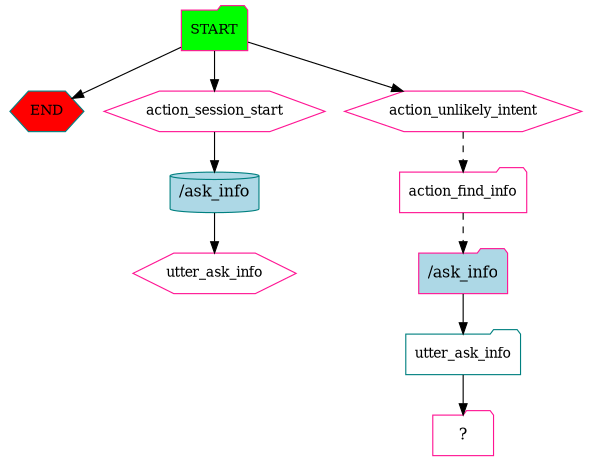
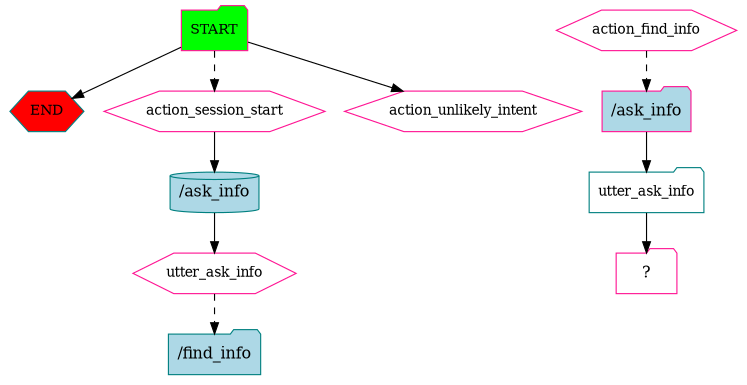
(215, 65) -> (215, 65)
(463, 146) -> none
(463, 192) -> (647, 30)
none -> (215, 354)
